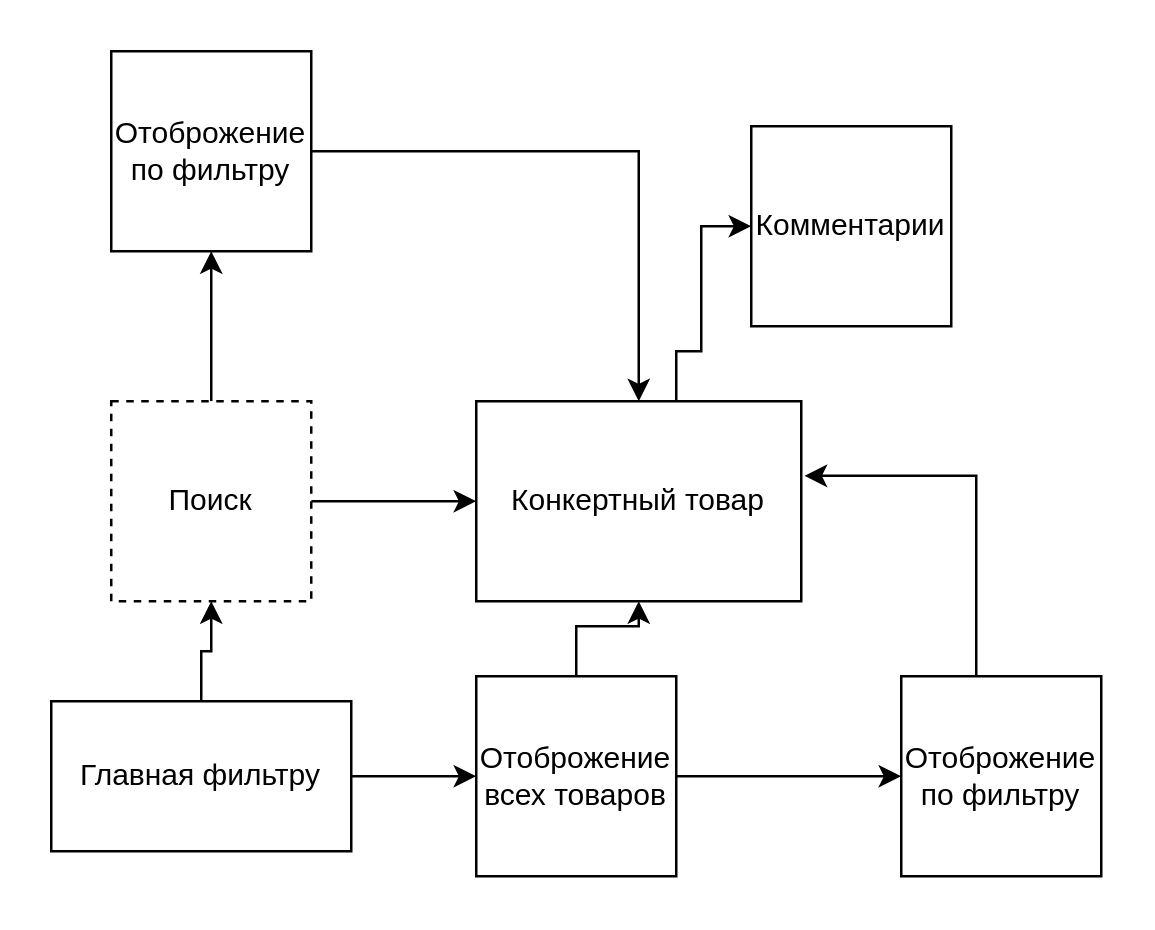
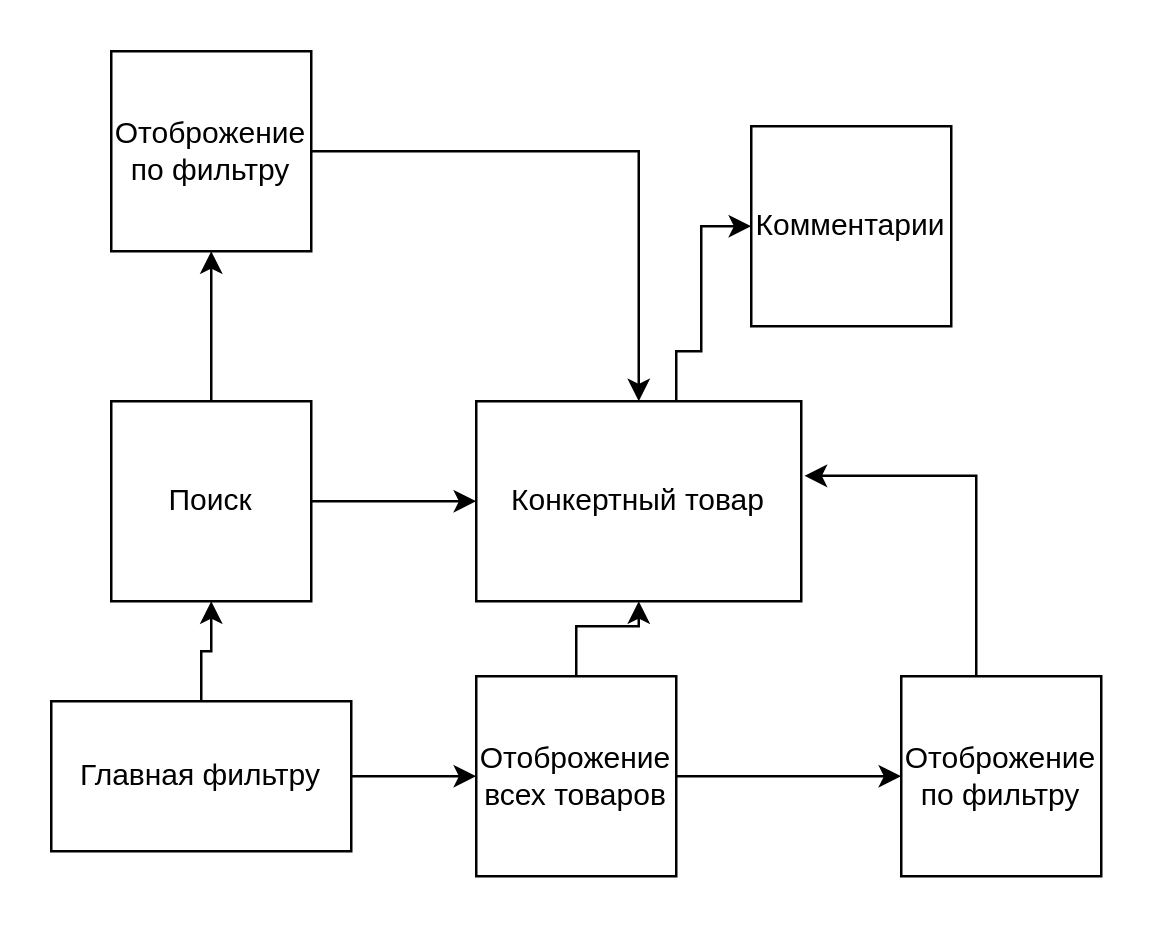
(211, 501) -> (211, 501)
